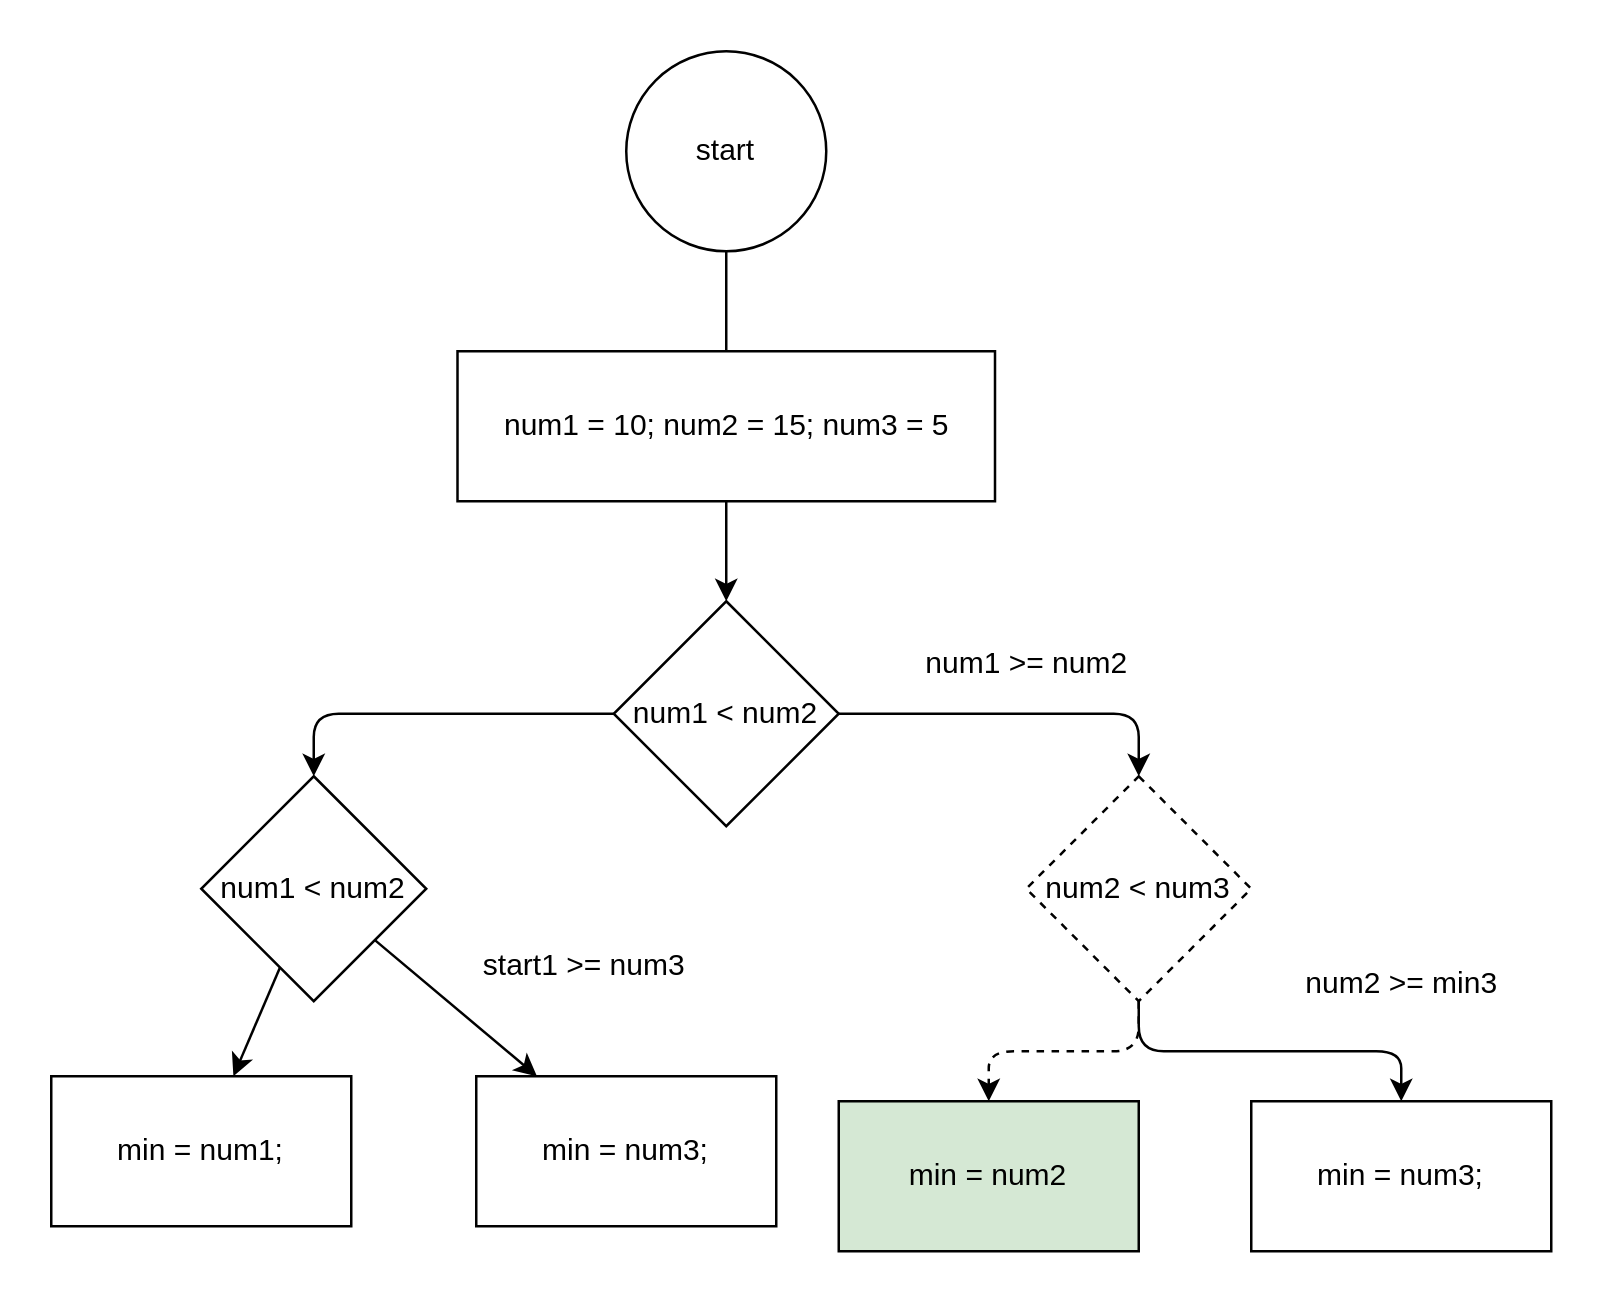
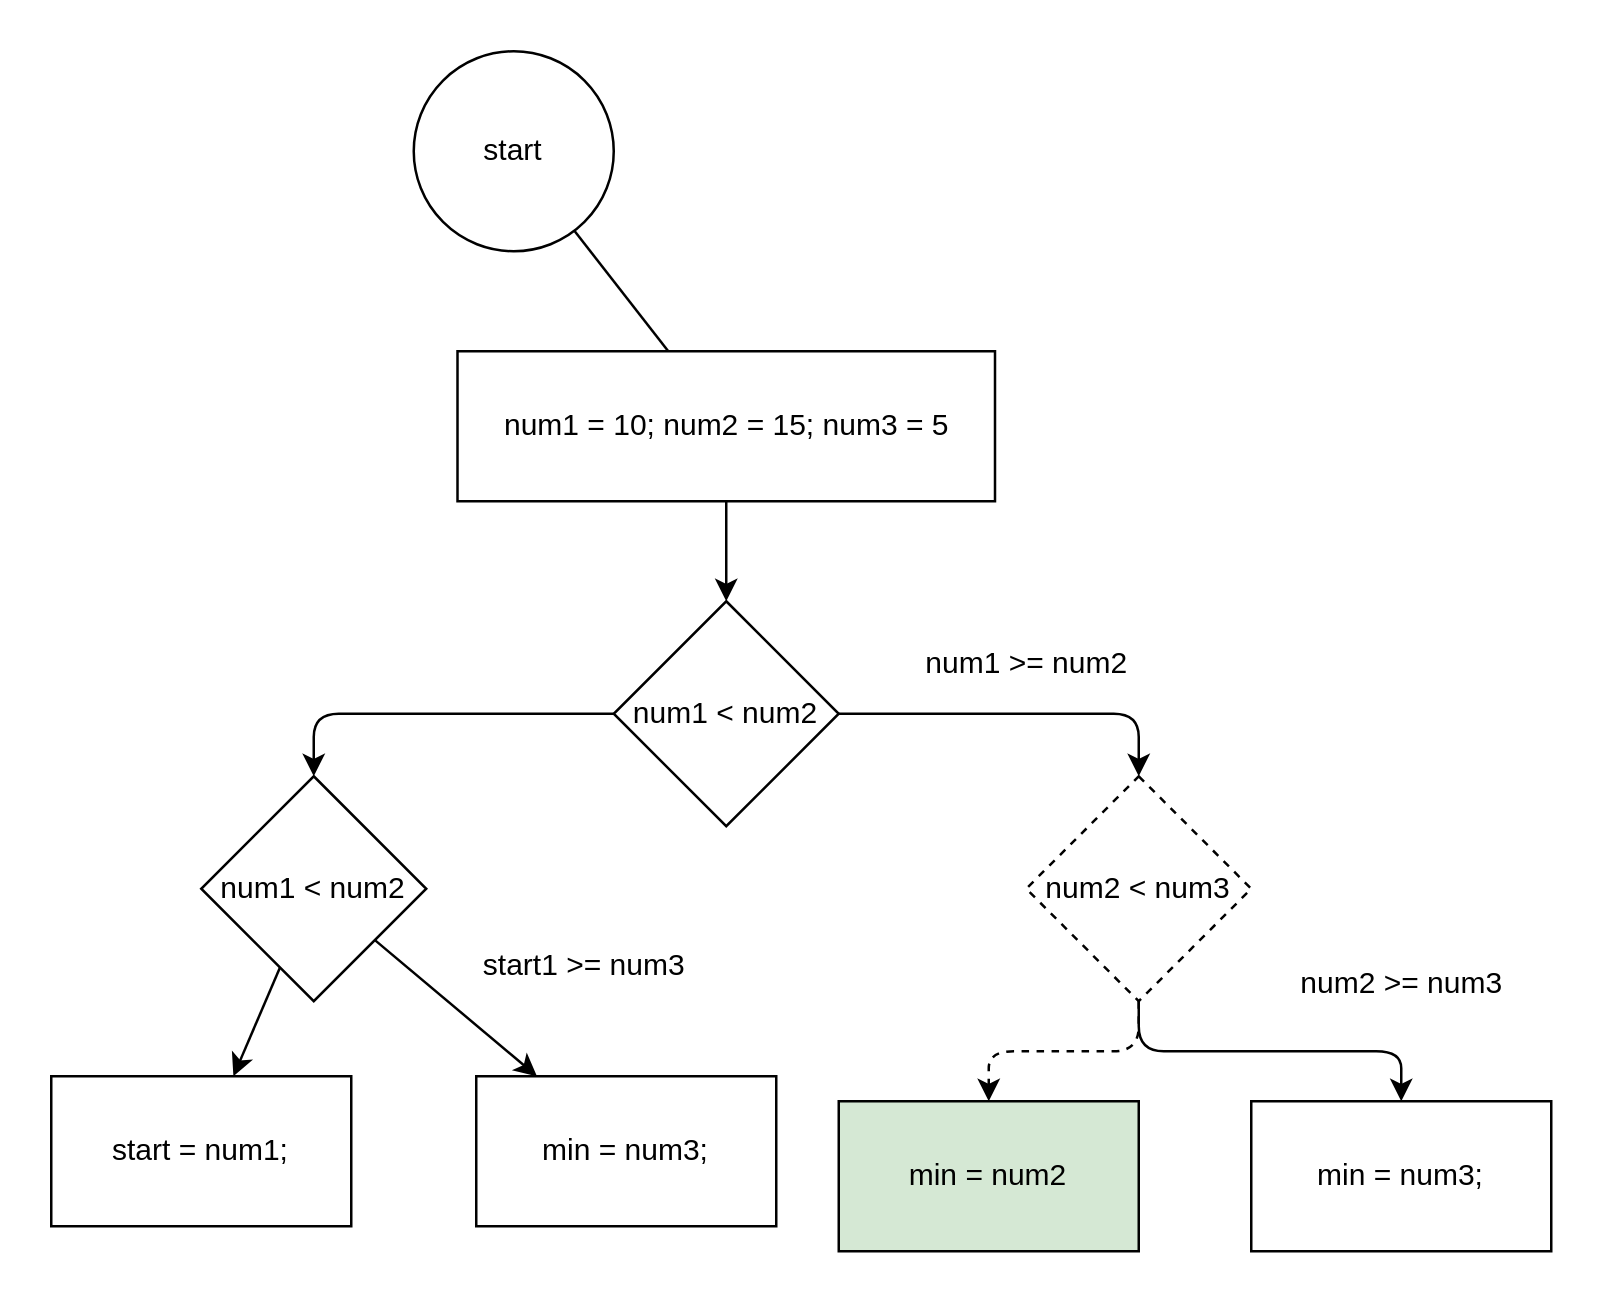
(726, 151) -> (514, 151)
(1403, 984) -> (1403, 984)
(201, 1151) -> (201, 1151)
